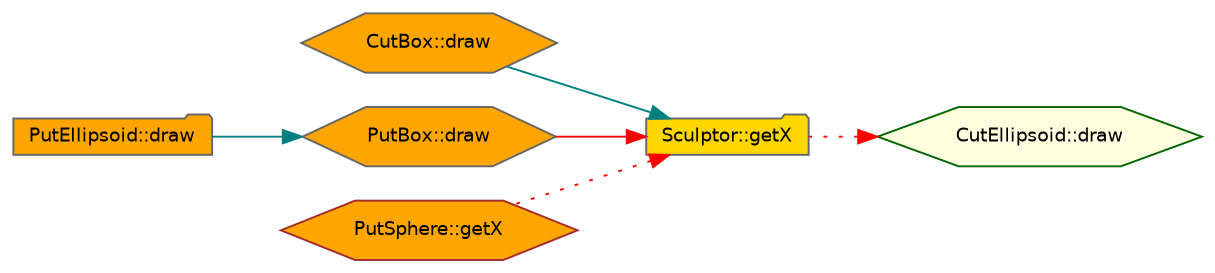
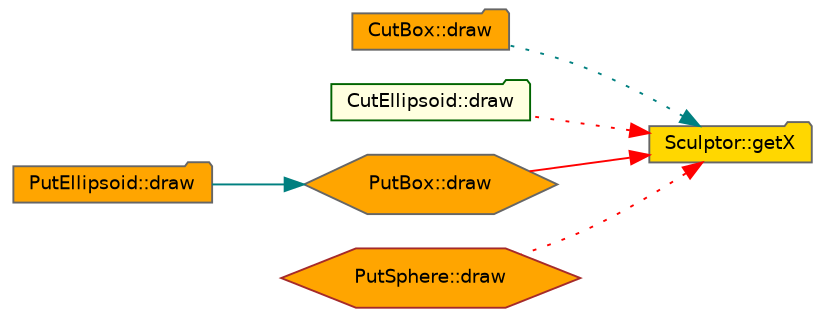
(429, 43) -> (431, 32)
(579, 89) -> (599, 74)
(833, 137) -> (580, 123)
(1040, 137) -> (431, 102)
(429, 230) -> (431, 278)
